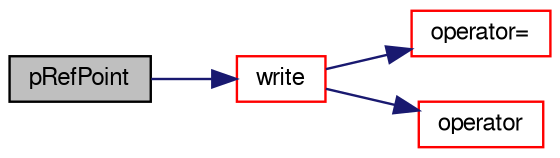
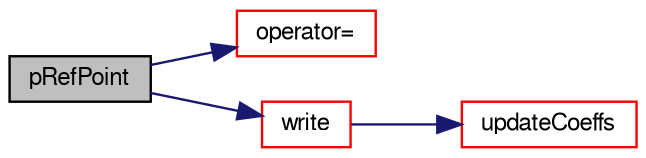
(357, 62) -> (182, 59)
(481, 124) -> (549, 124)
